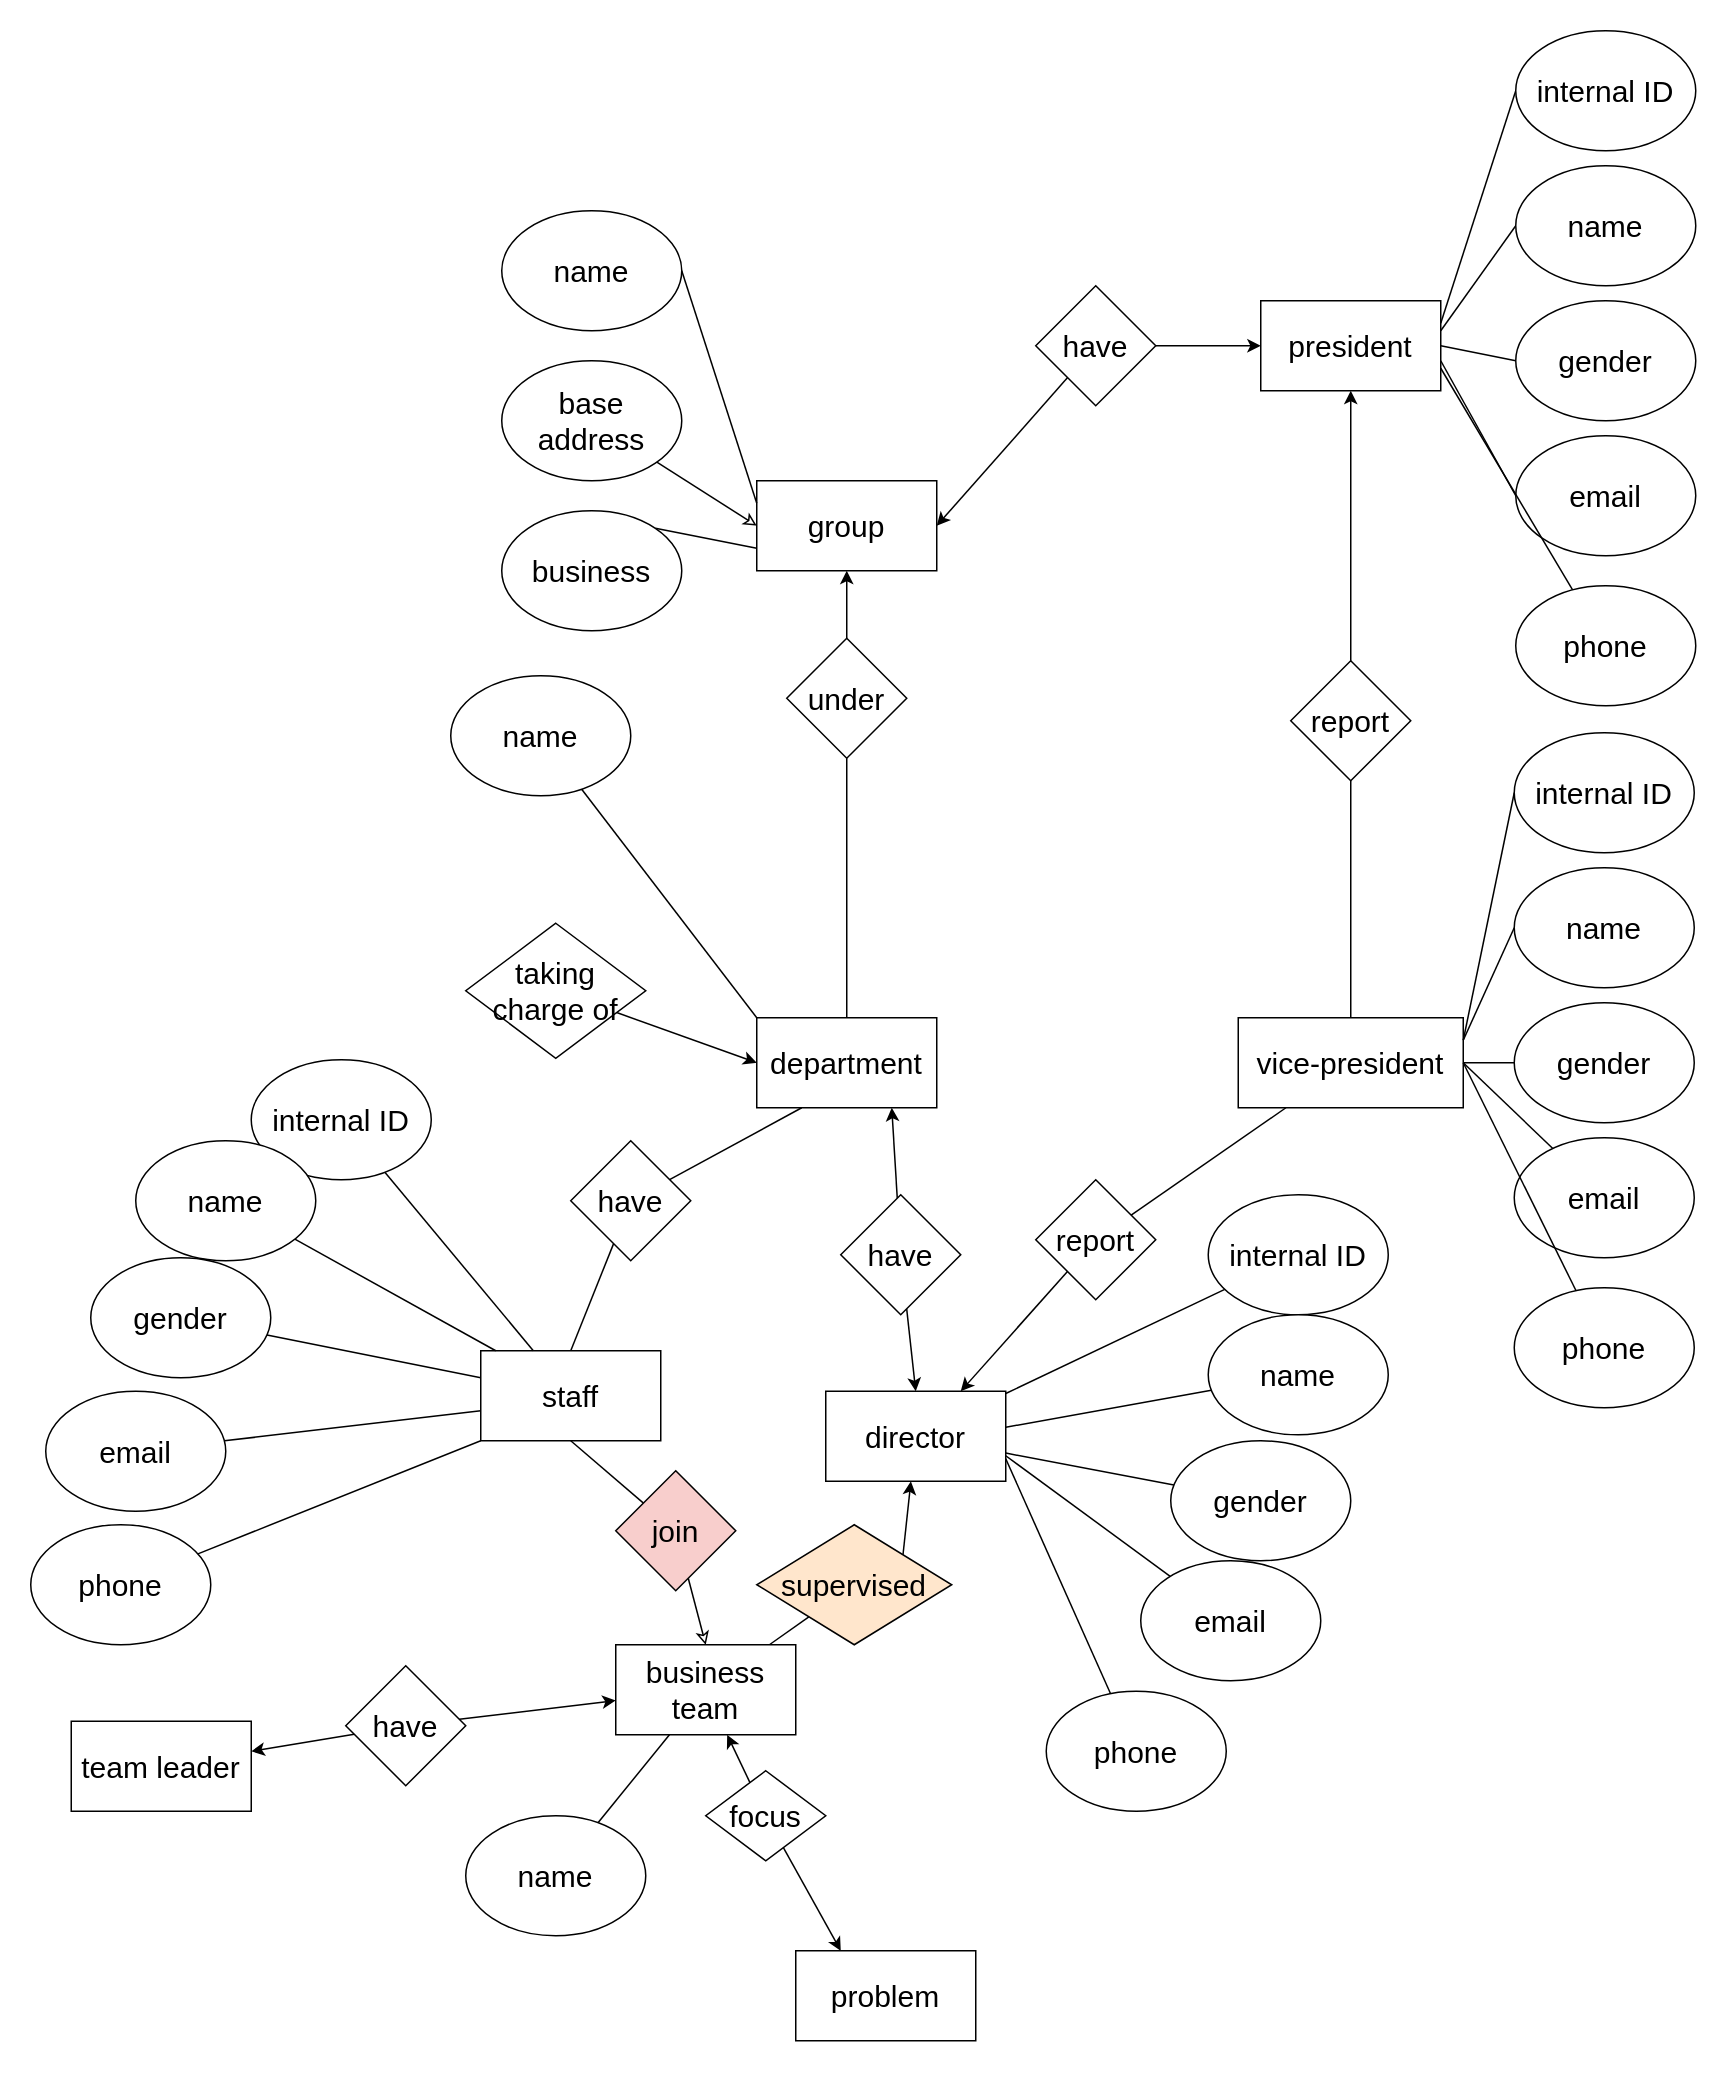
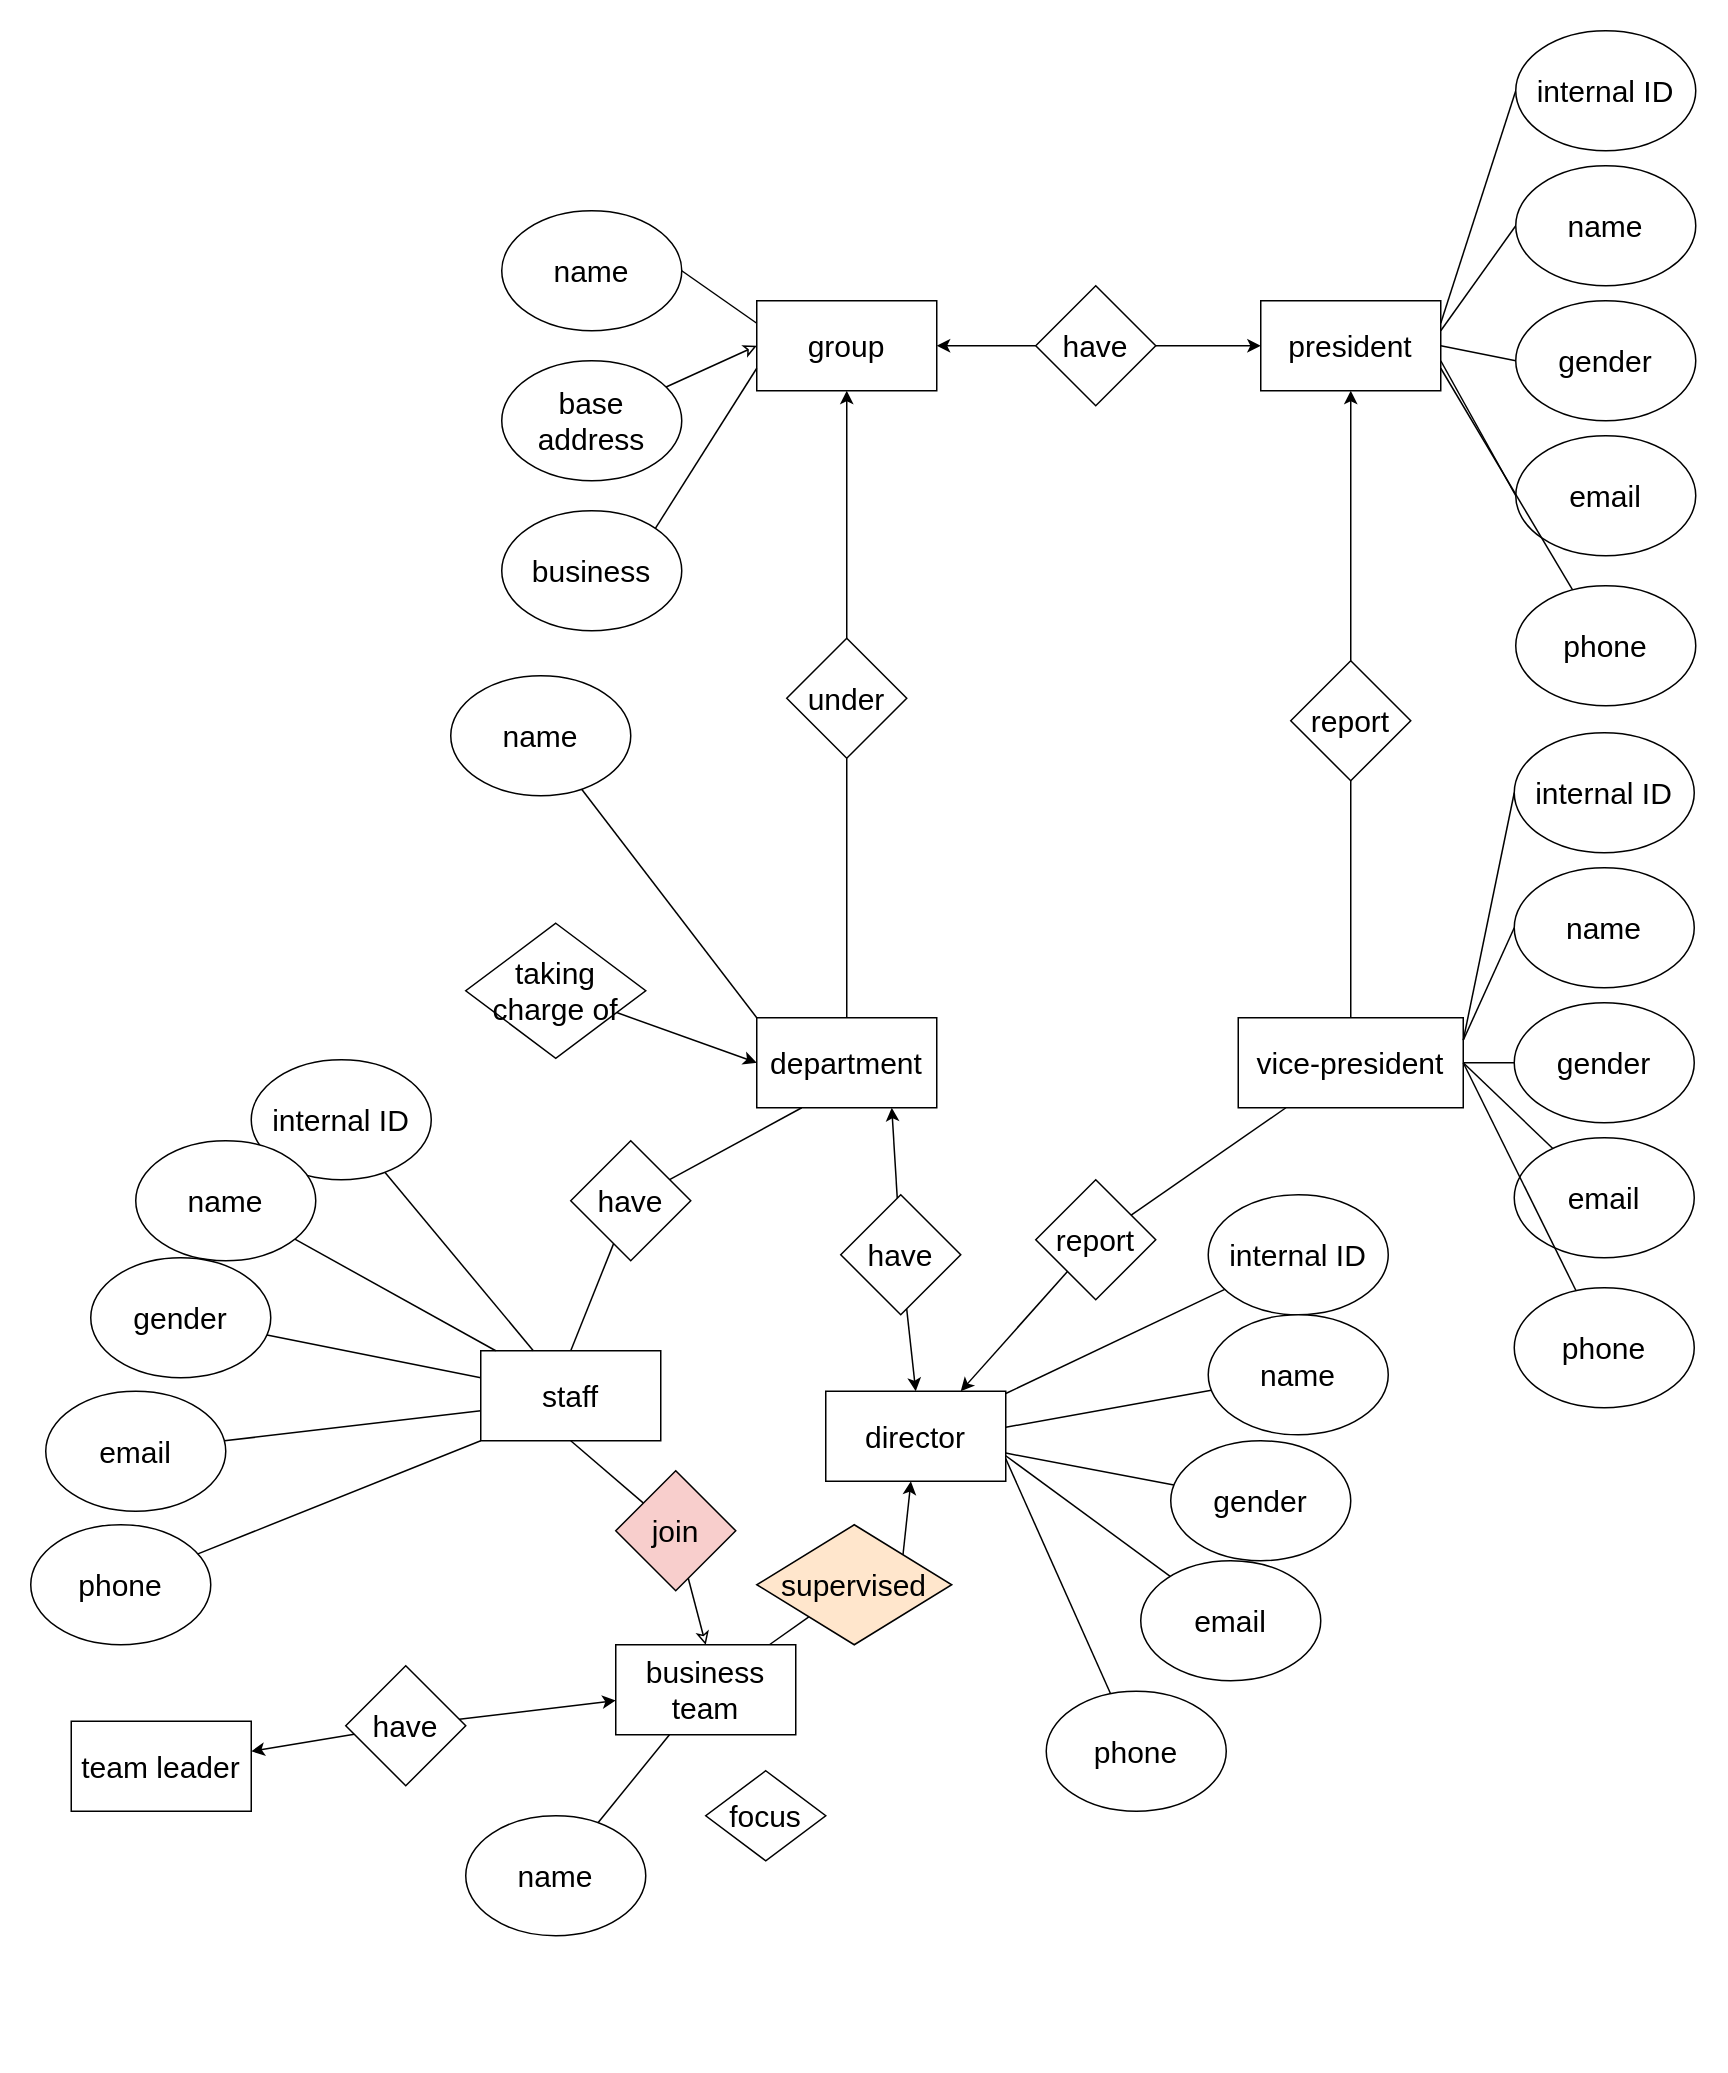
(847, 526) -> (847, 346)
(741, 1763) -> none
(810, 1895) -> none
(886, 1996) -> none
